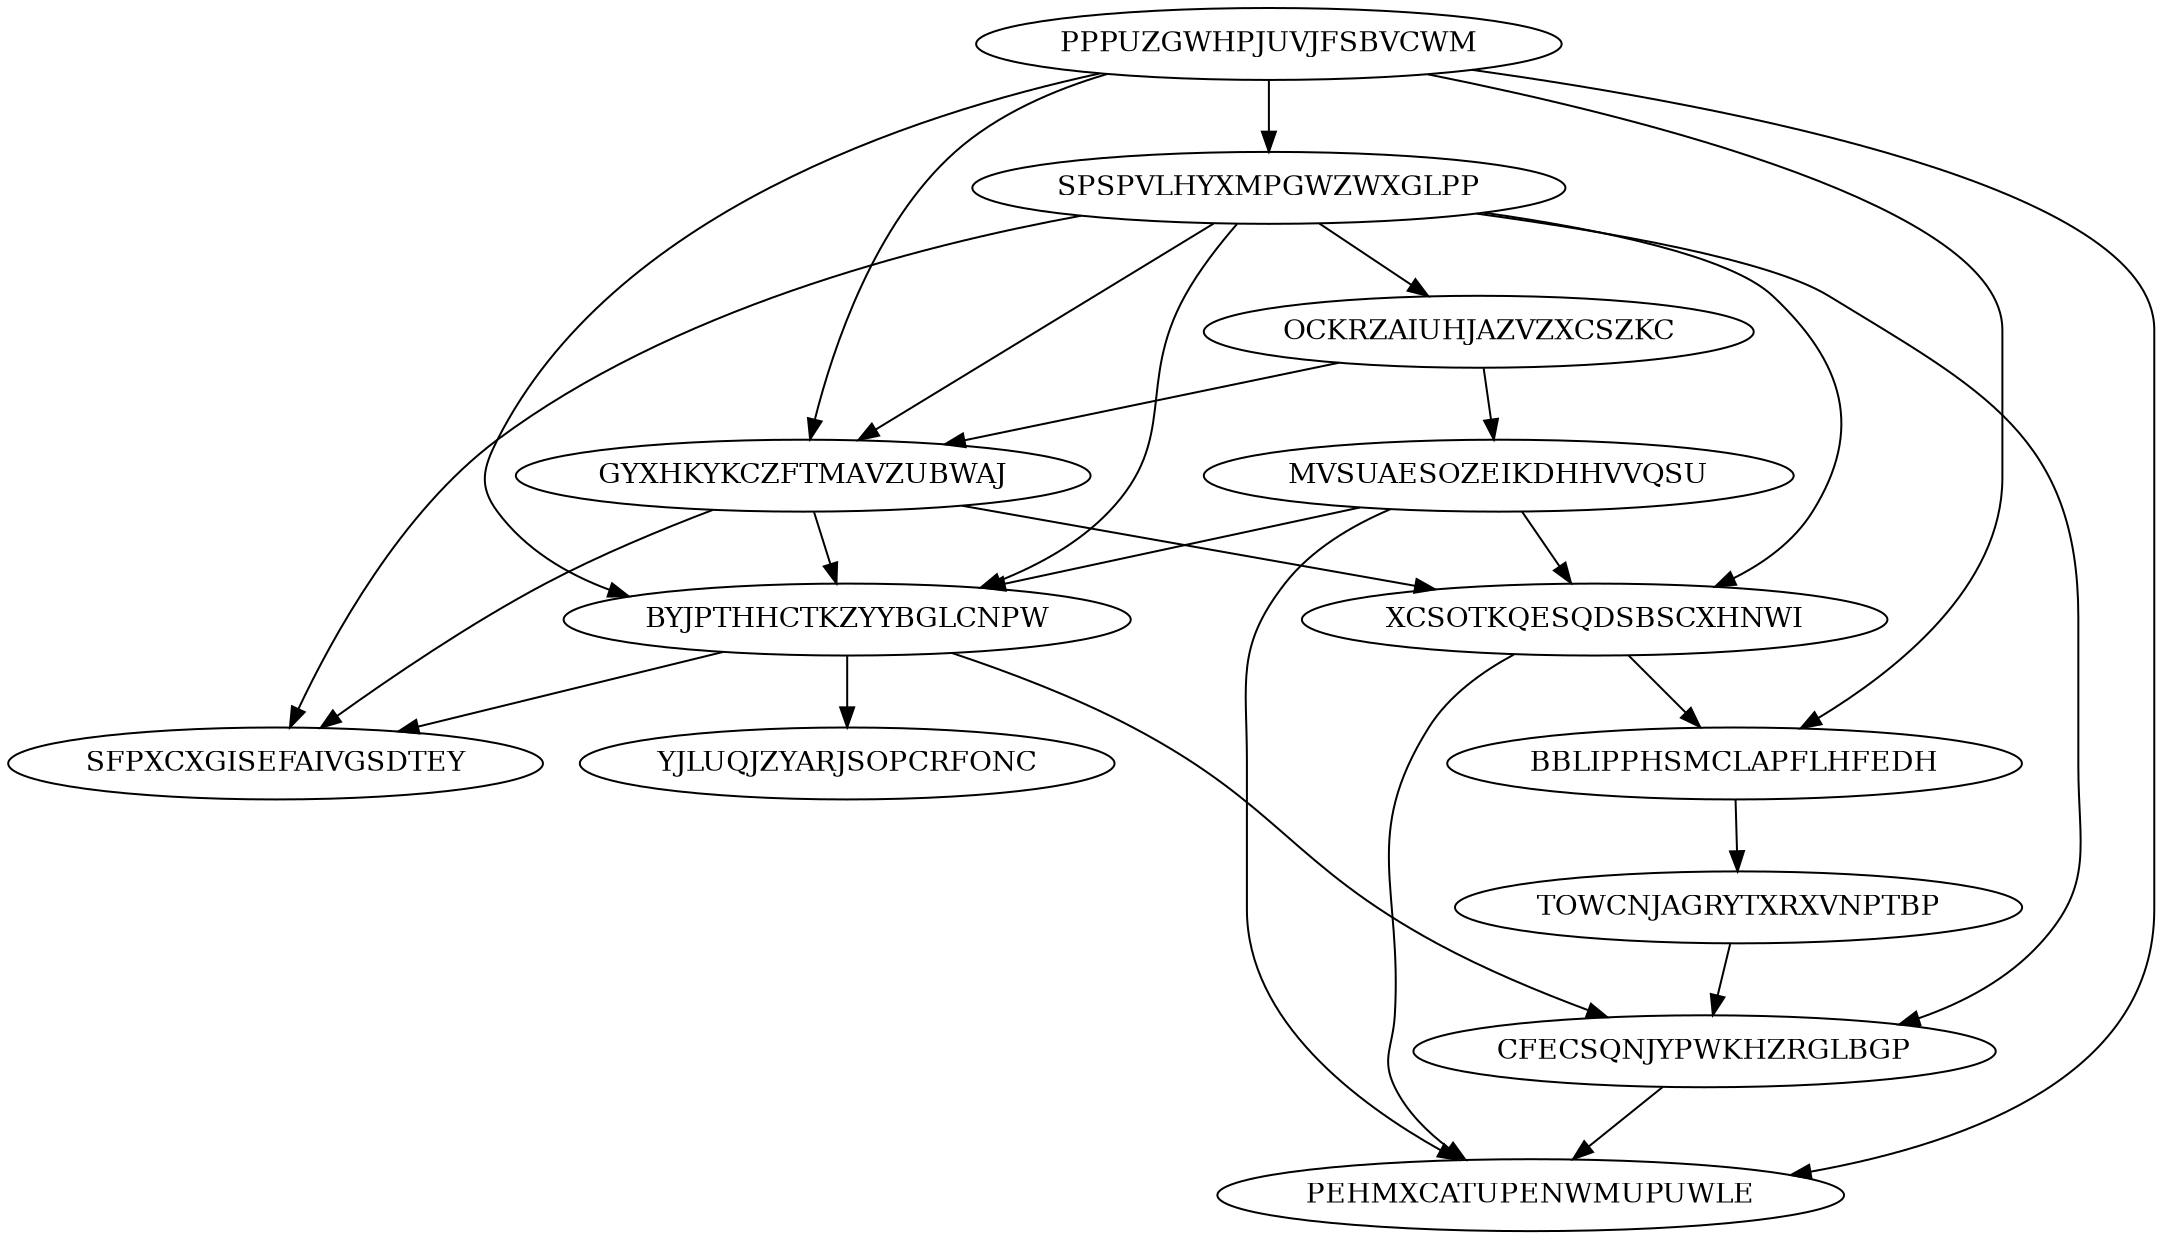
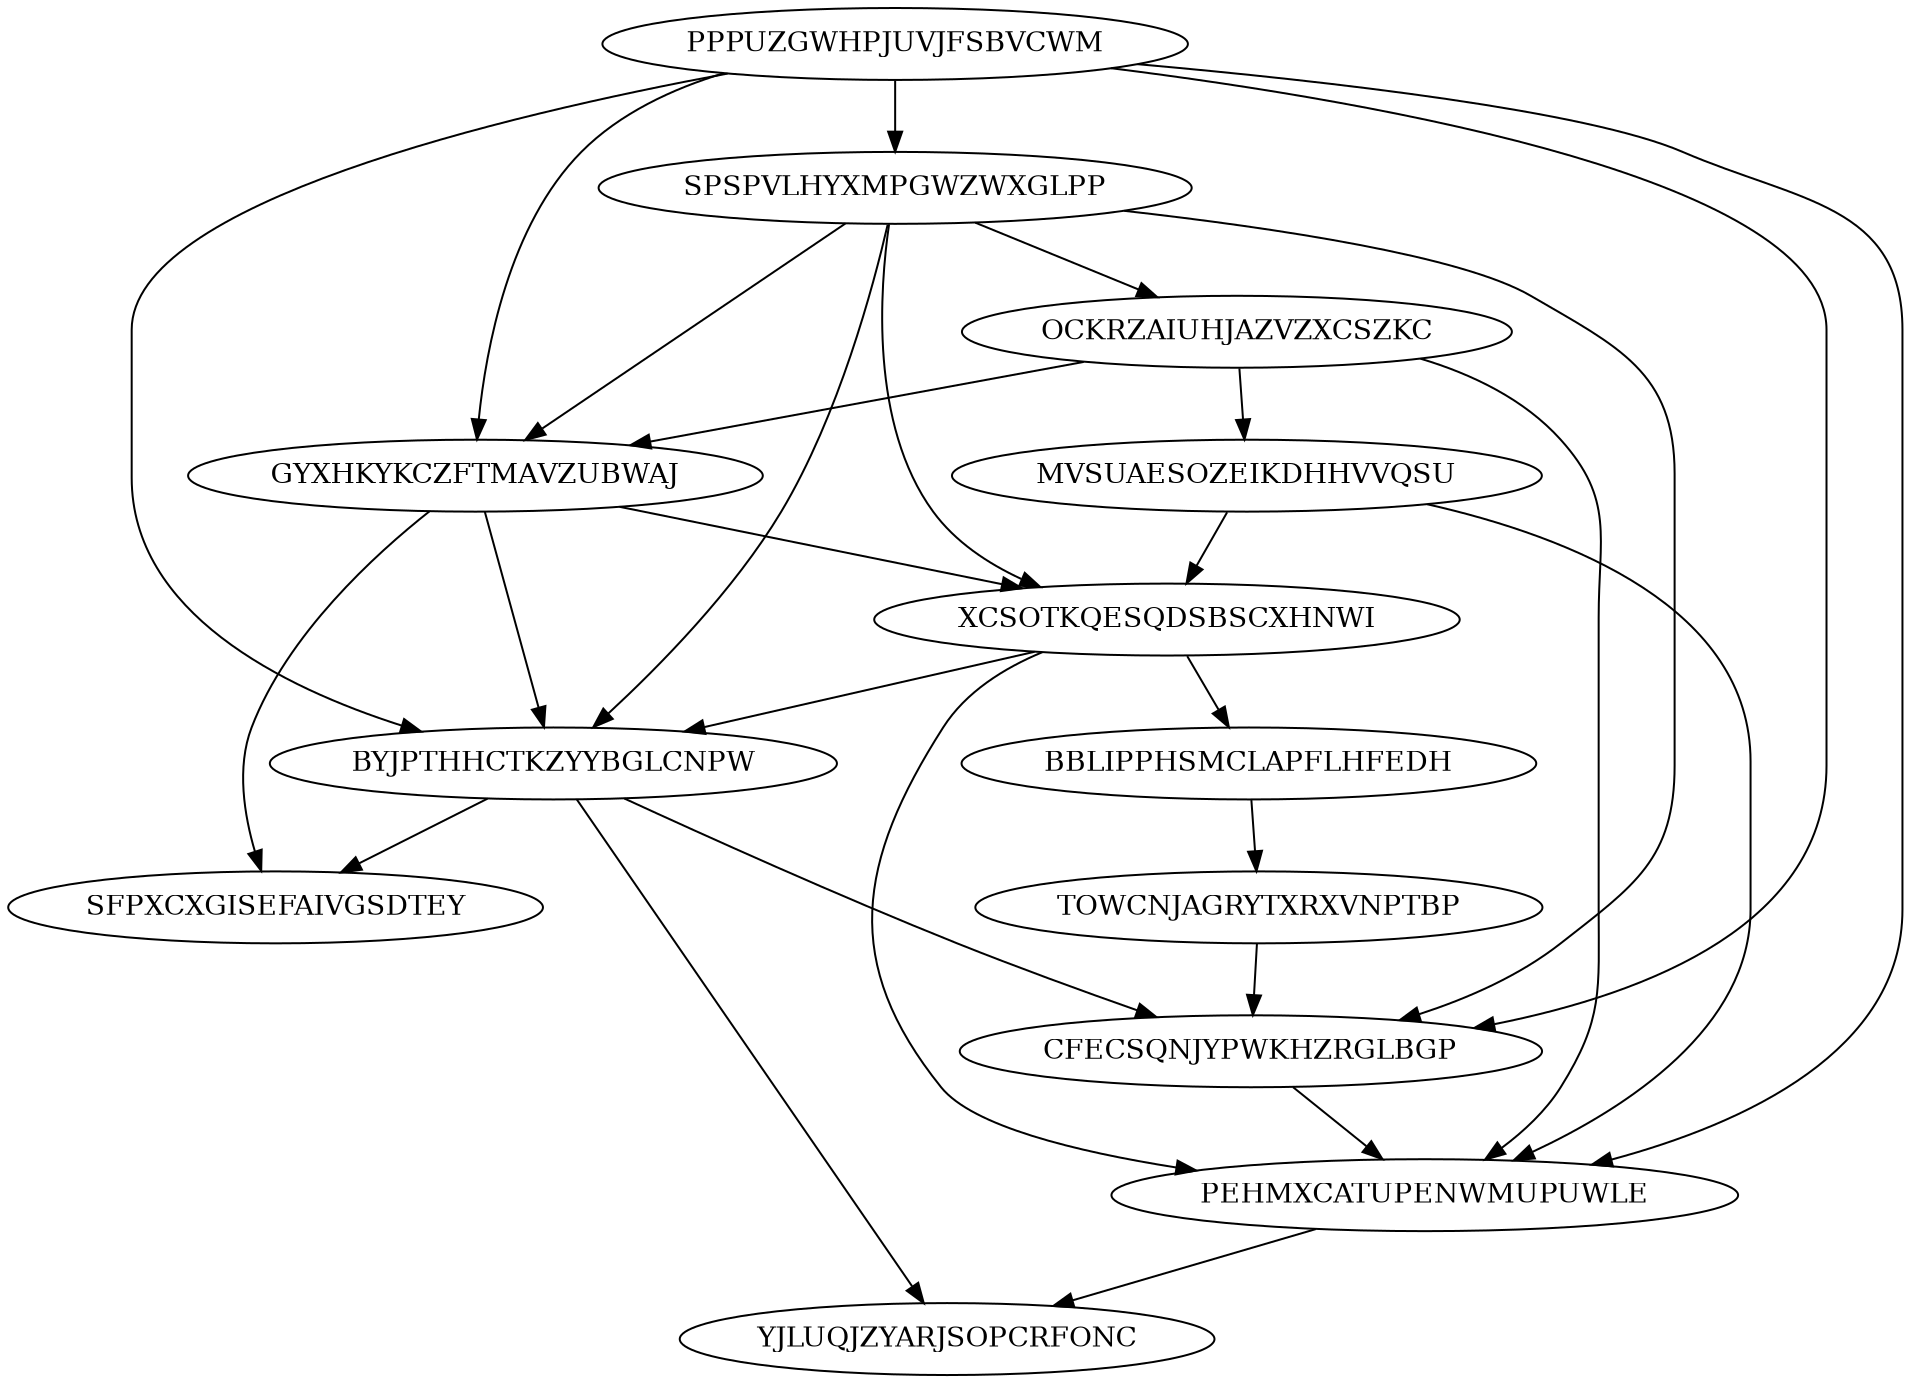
(1952, 253) -> (1827, 379)
(622, 363) -> none
(1218, 538) -> (869, 689)
none -> (1599, 723)
none -> (1194, 1265)
